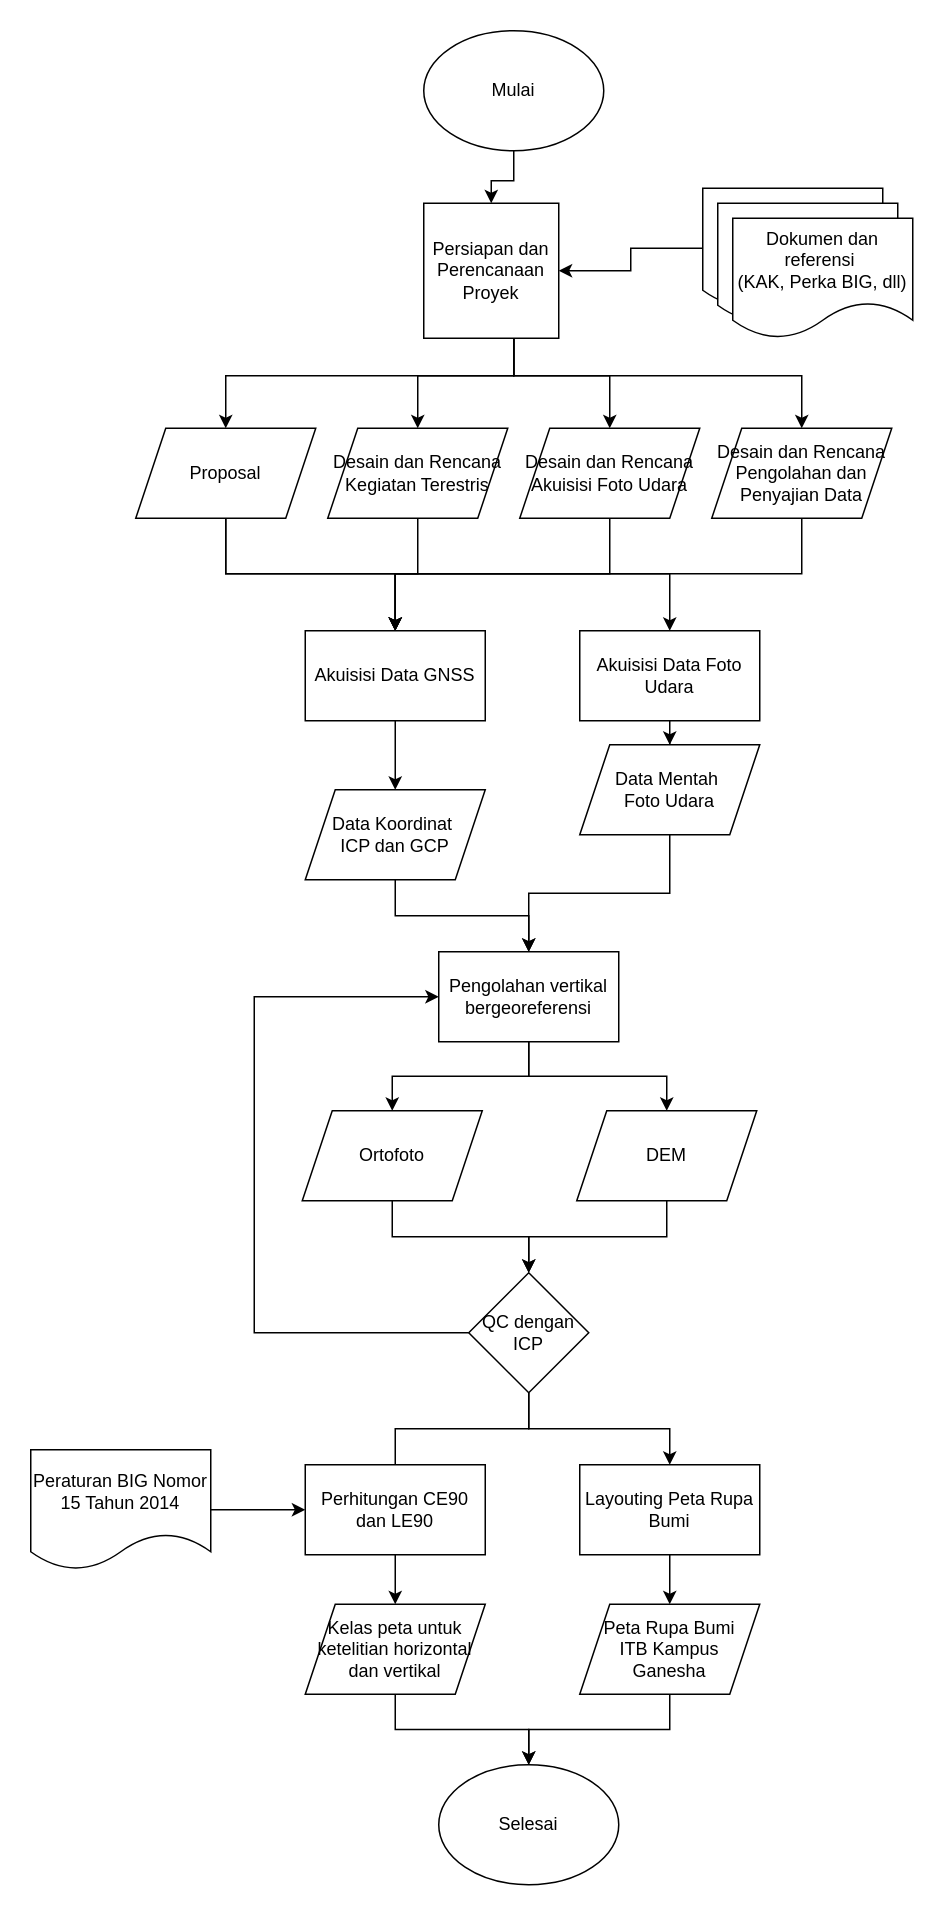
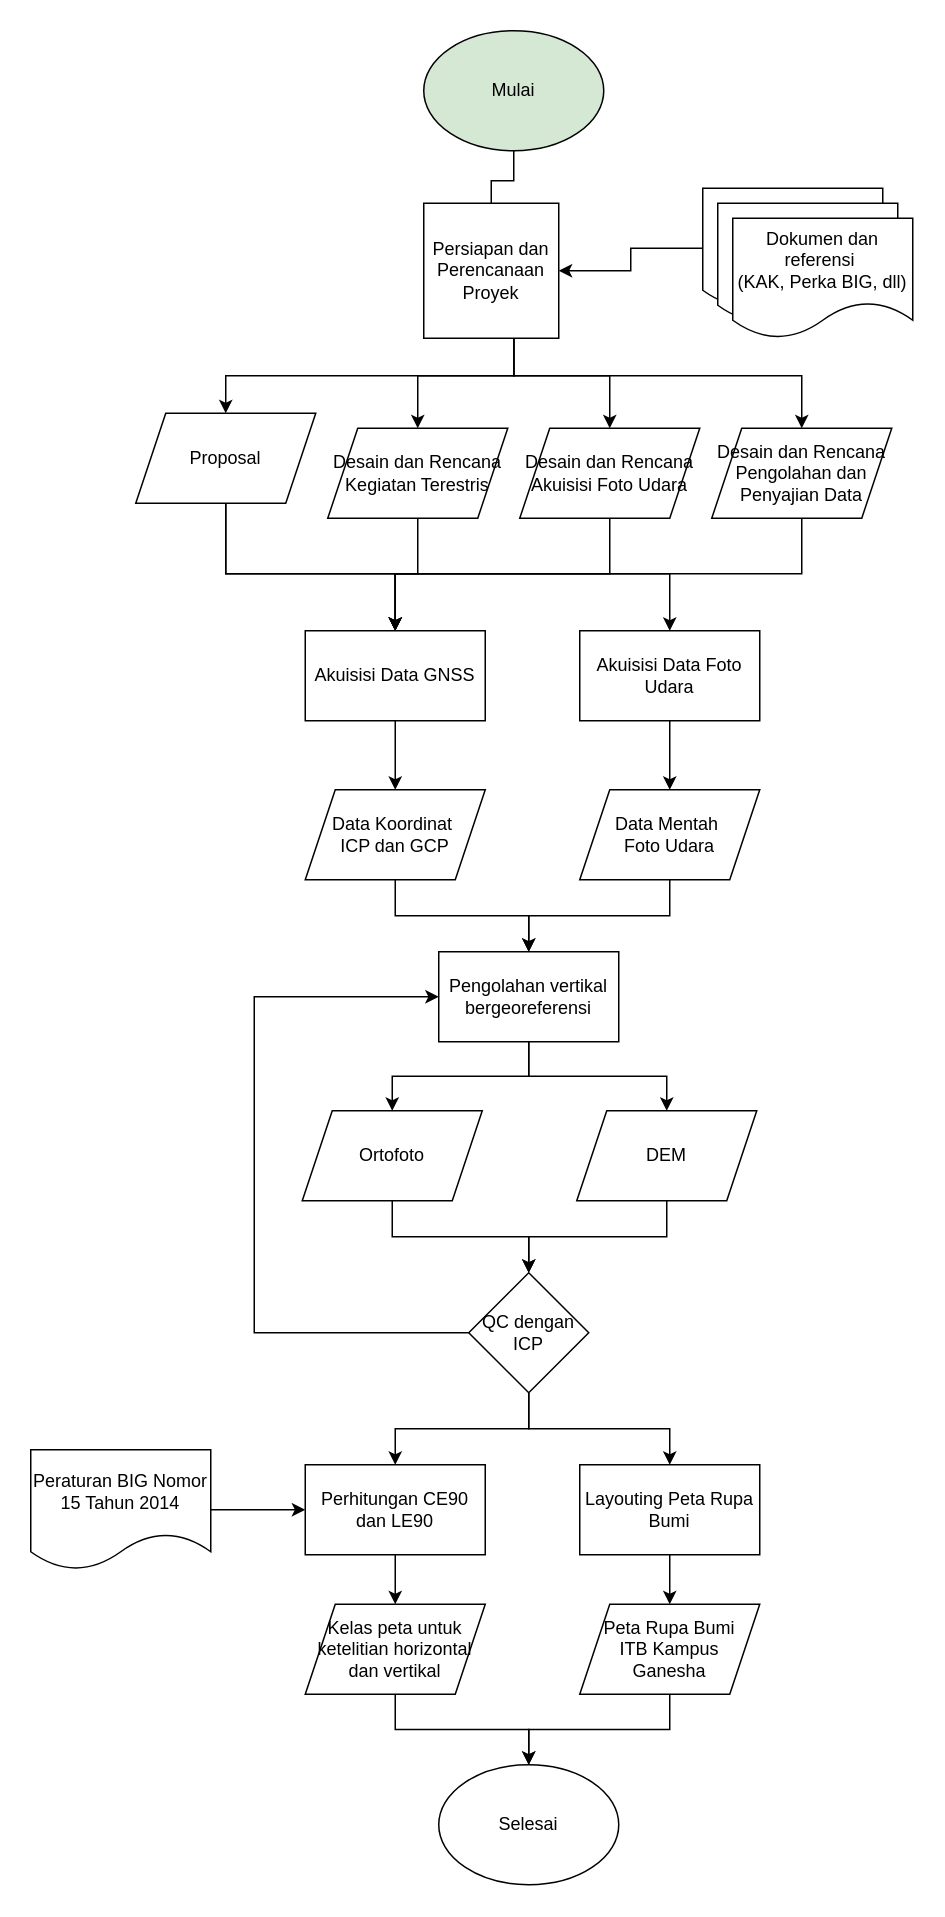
(514, 91) -> (514, 91)
(491, 192) -> (491, 196)
(226, 473) -> (226, 458)
(670, 790) -> (670, 835)
(395, 1457) -> (395, 1453)
